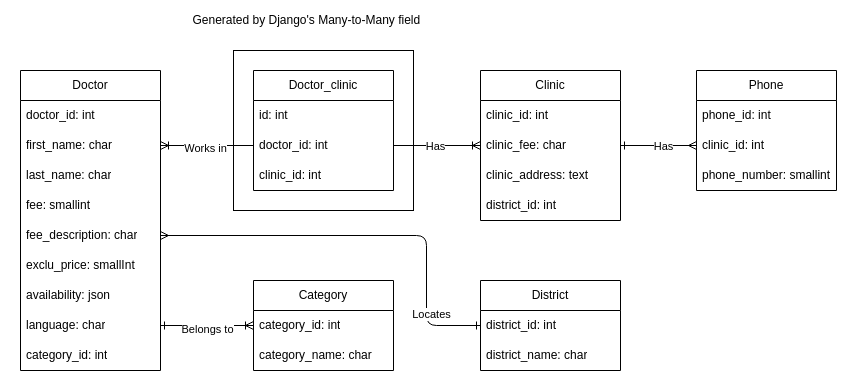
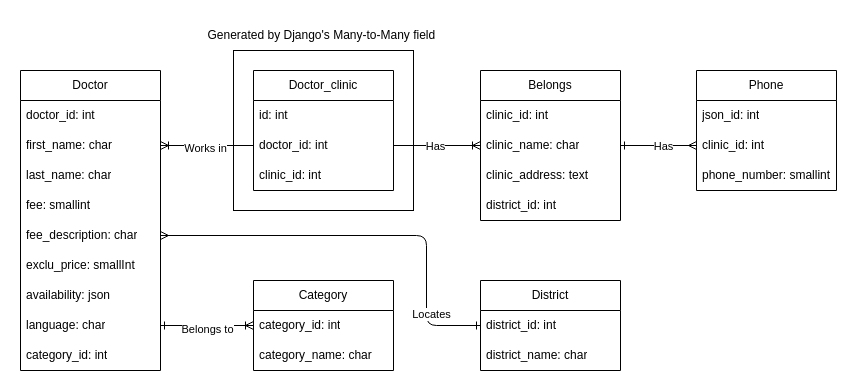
(309, 21) -> (324, 36)
(551, 86) -> (551, 86)
(740, 116) -> (737, 116)
(532, 146) -> (536, 146)
